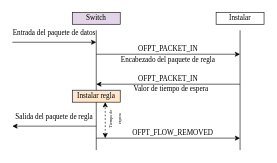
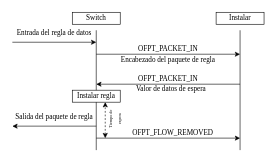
(96, 18) -> (96, 18)
(54, 33) -> (54, 33)
(171, 89) -> (171, 89)
(96, 96) -> (96, 96)
